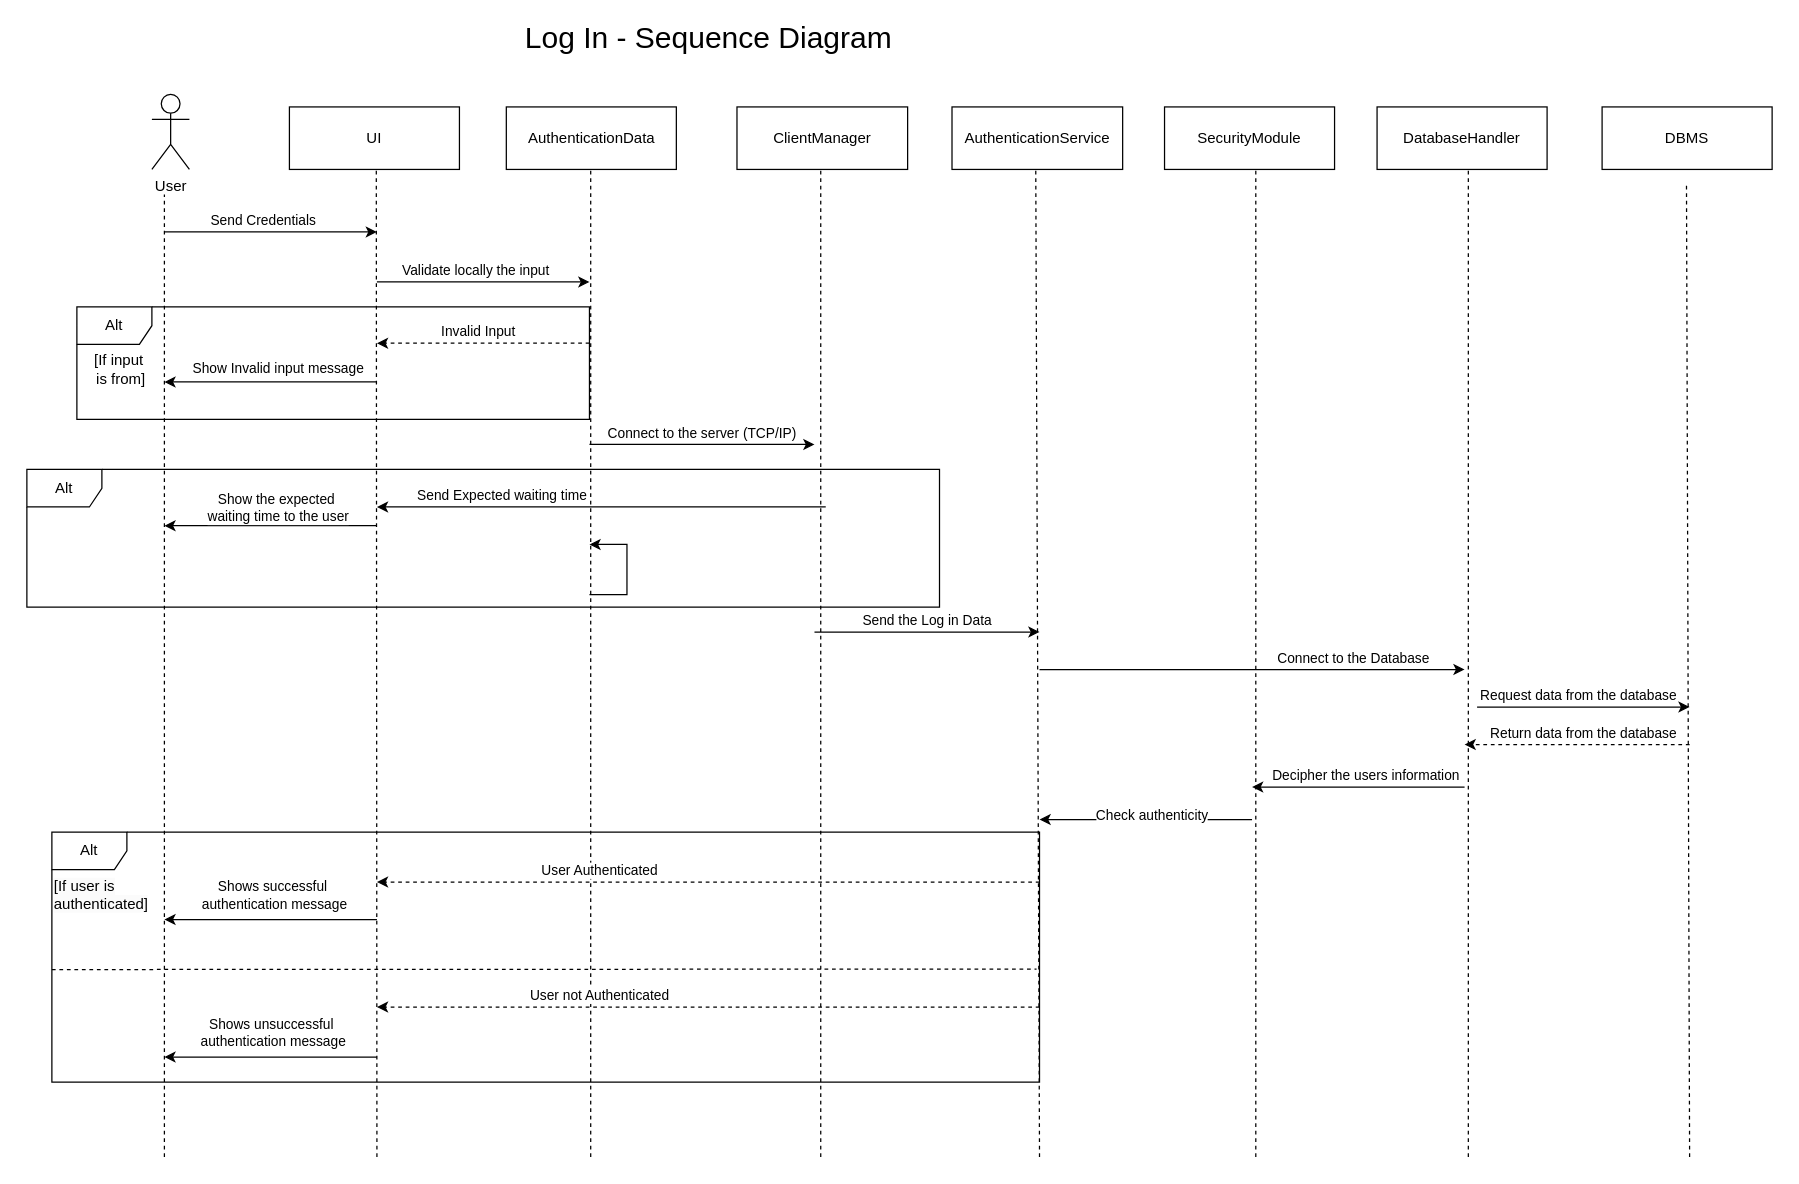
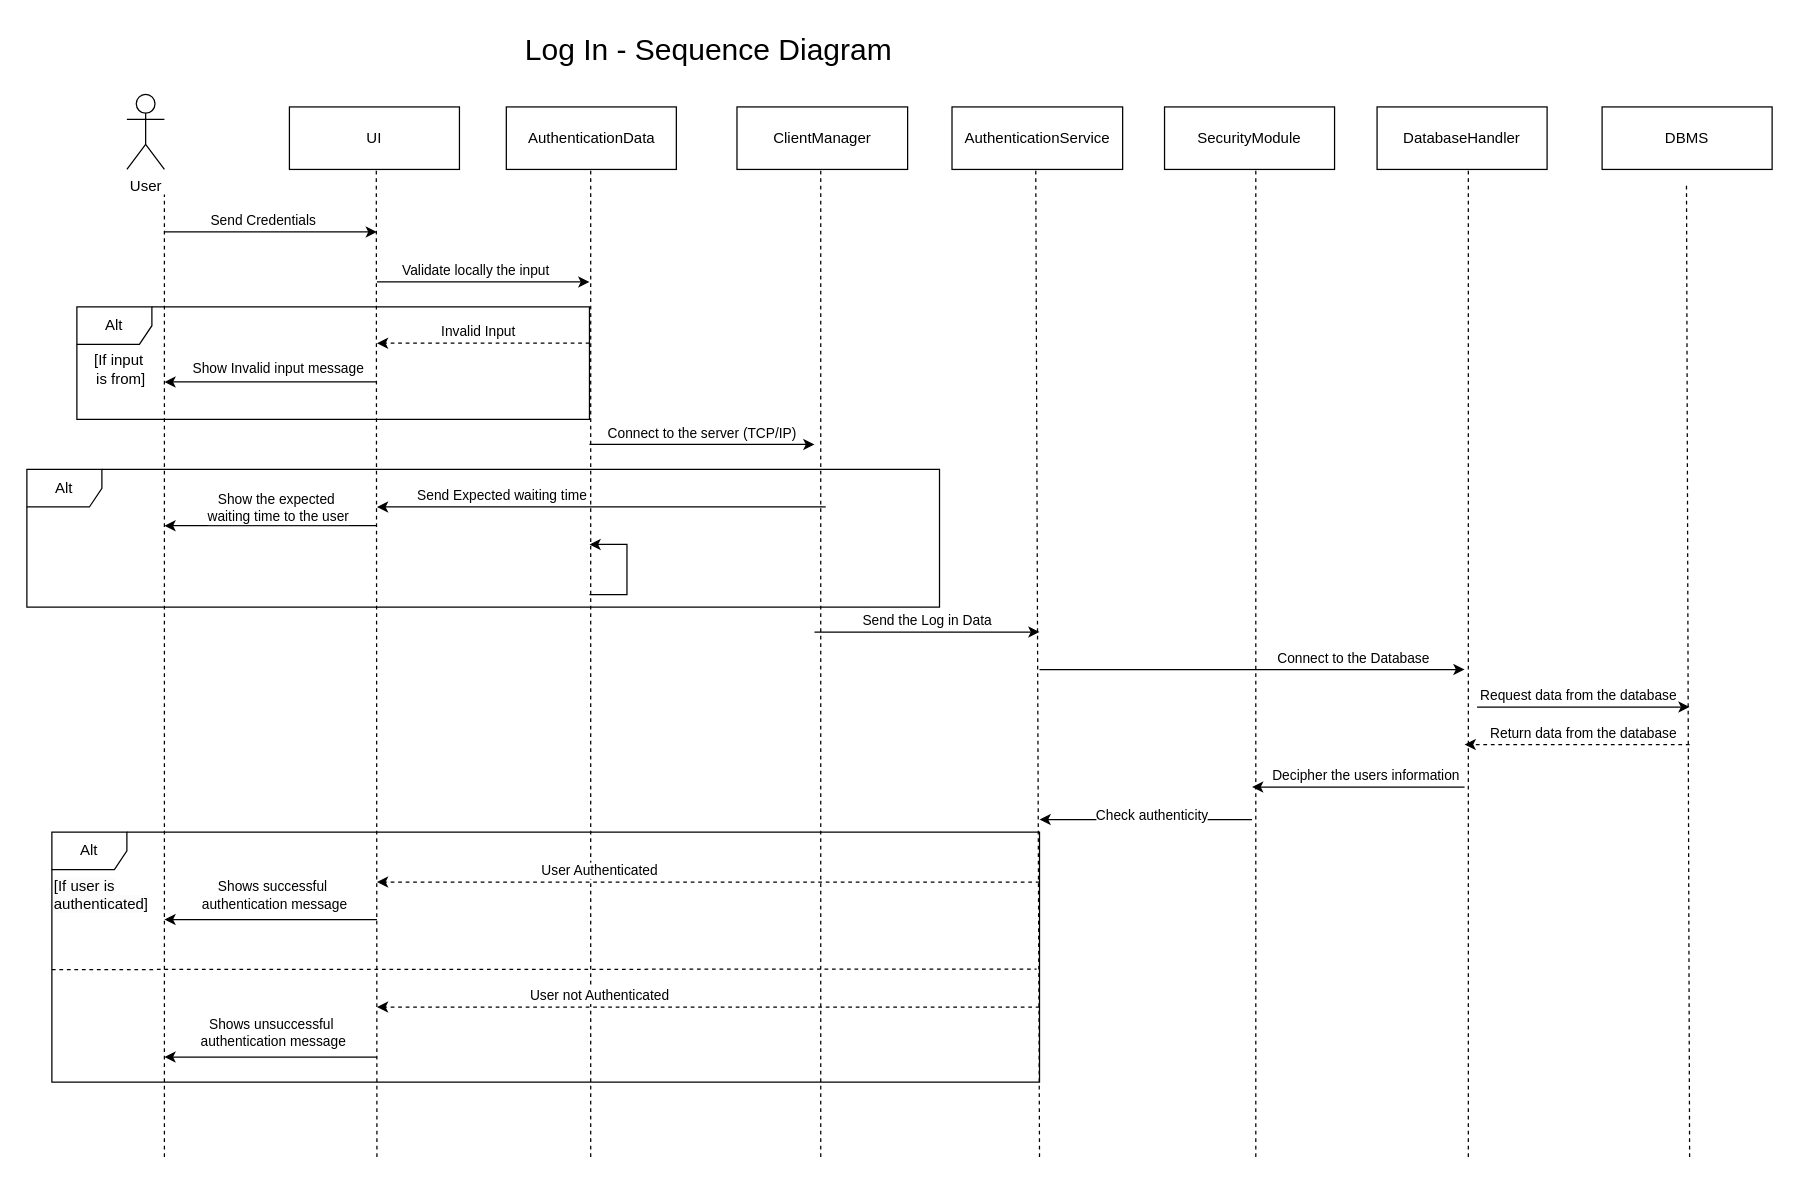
(708, 38) -> (708, 51)
(171, 132) -> (146, 132)
